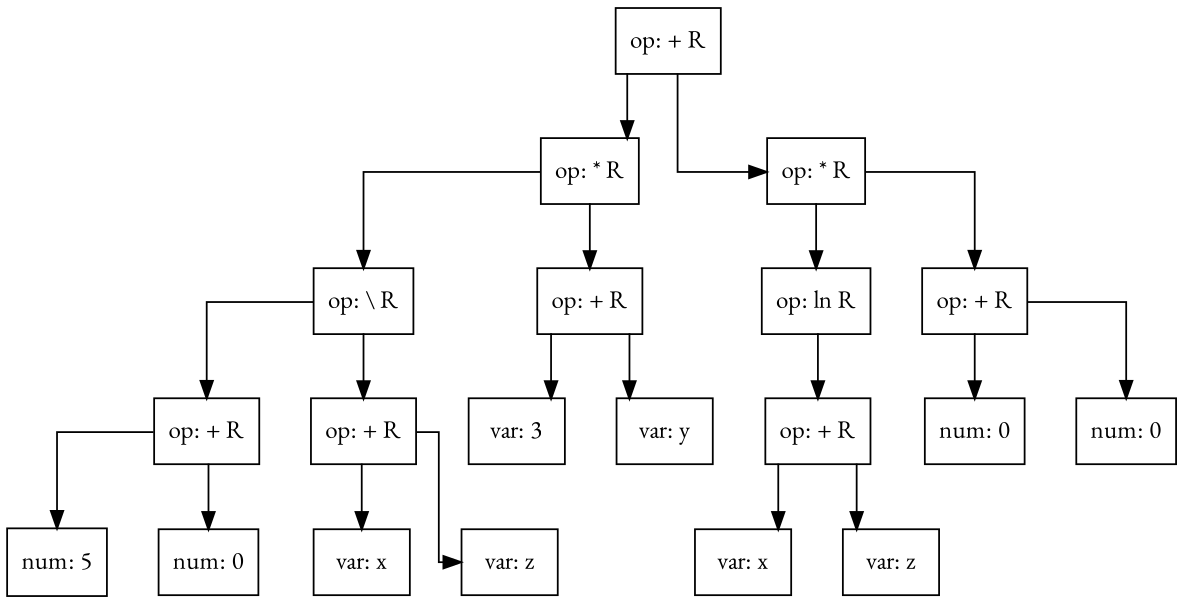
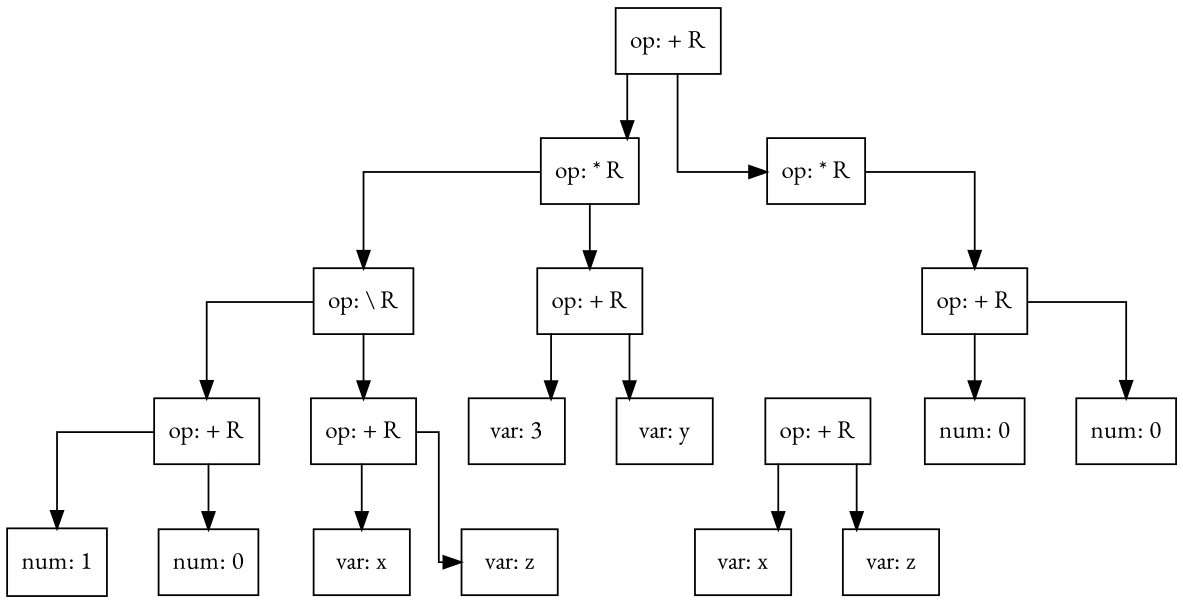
(816, 301) -> none
(57, 562) -> (57, 562)
